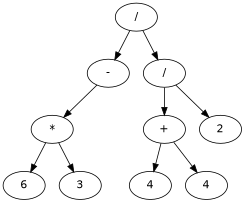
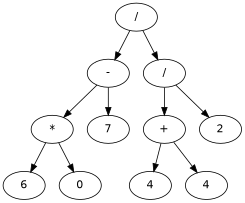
none -> (108, 129)
(80, 185) -> (80, 185)
